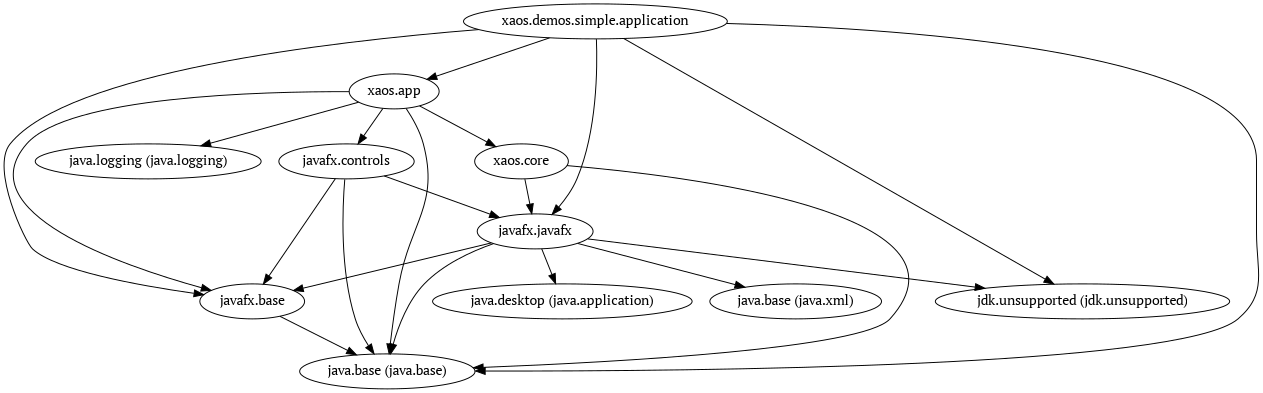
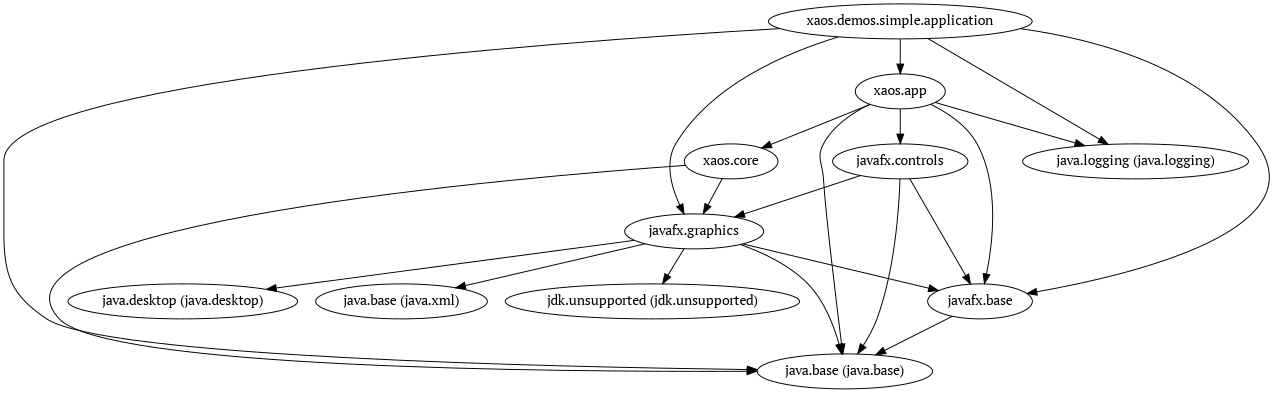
(834, 159) -> (1014, 89)
(535, 231) -> (694, 231)
(562, 301) -> (183, 301)
